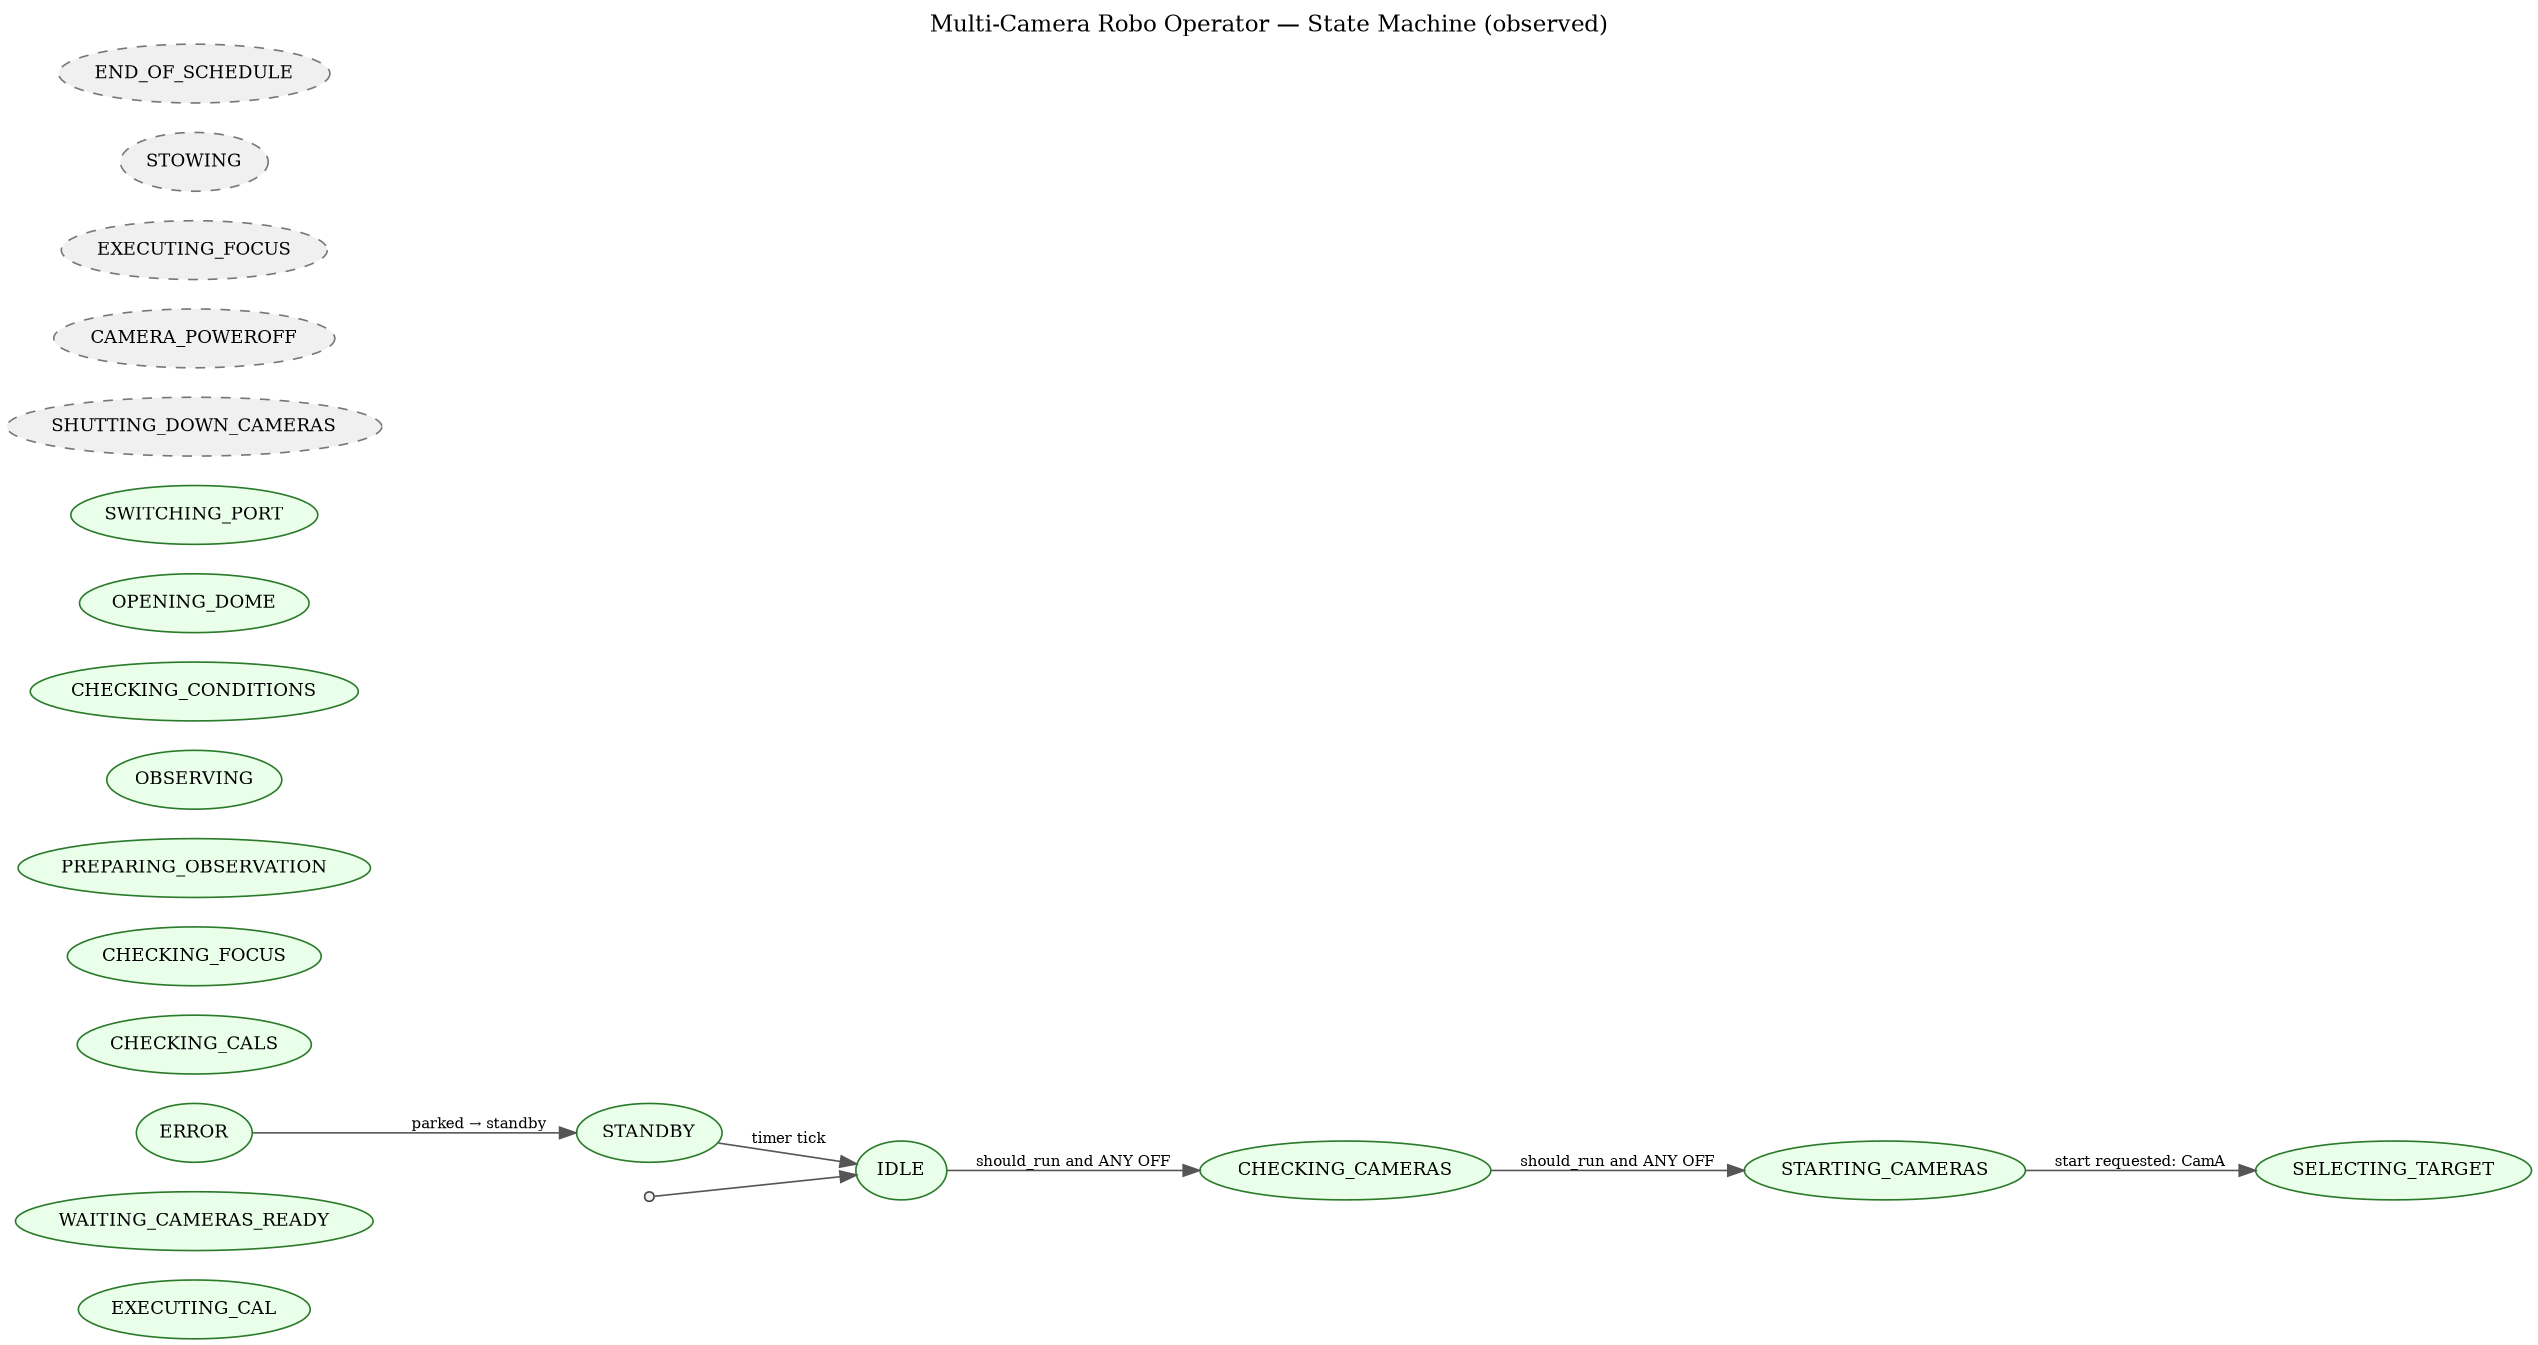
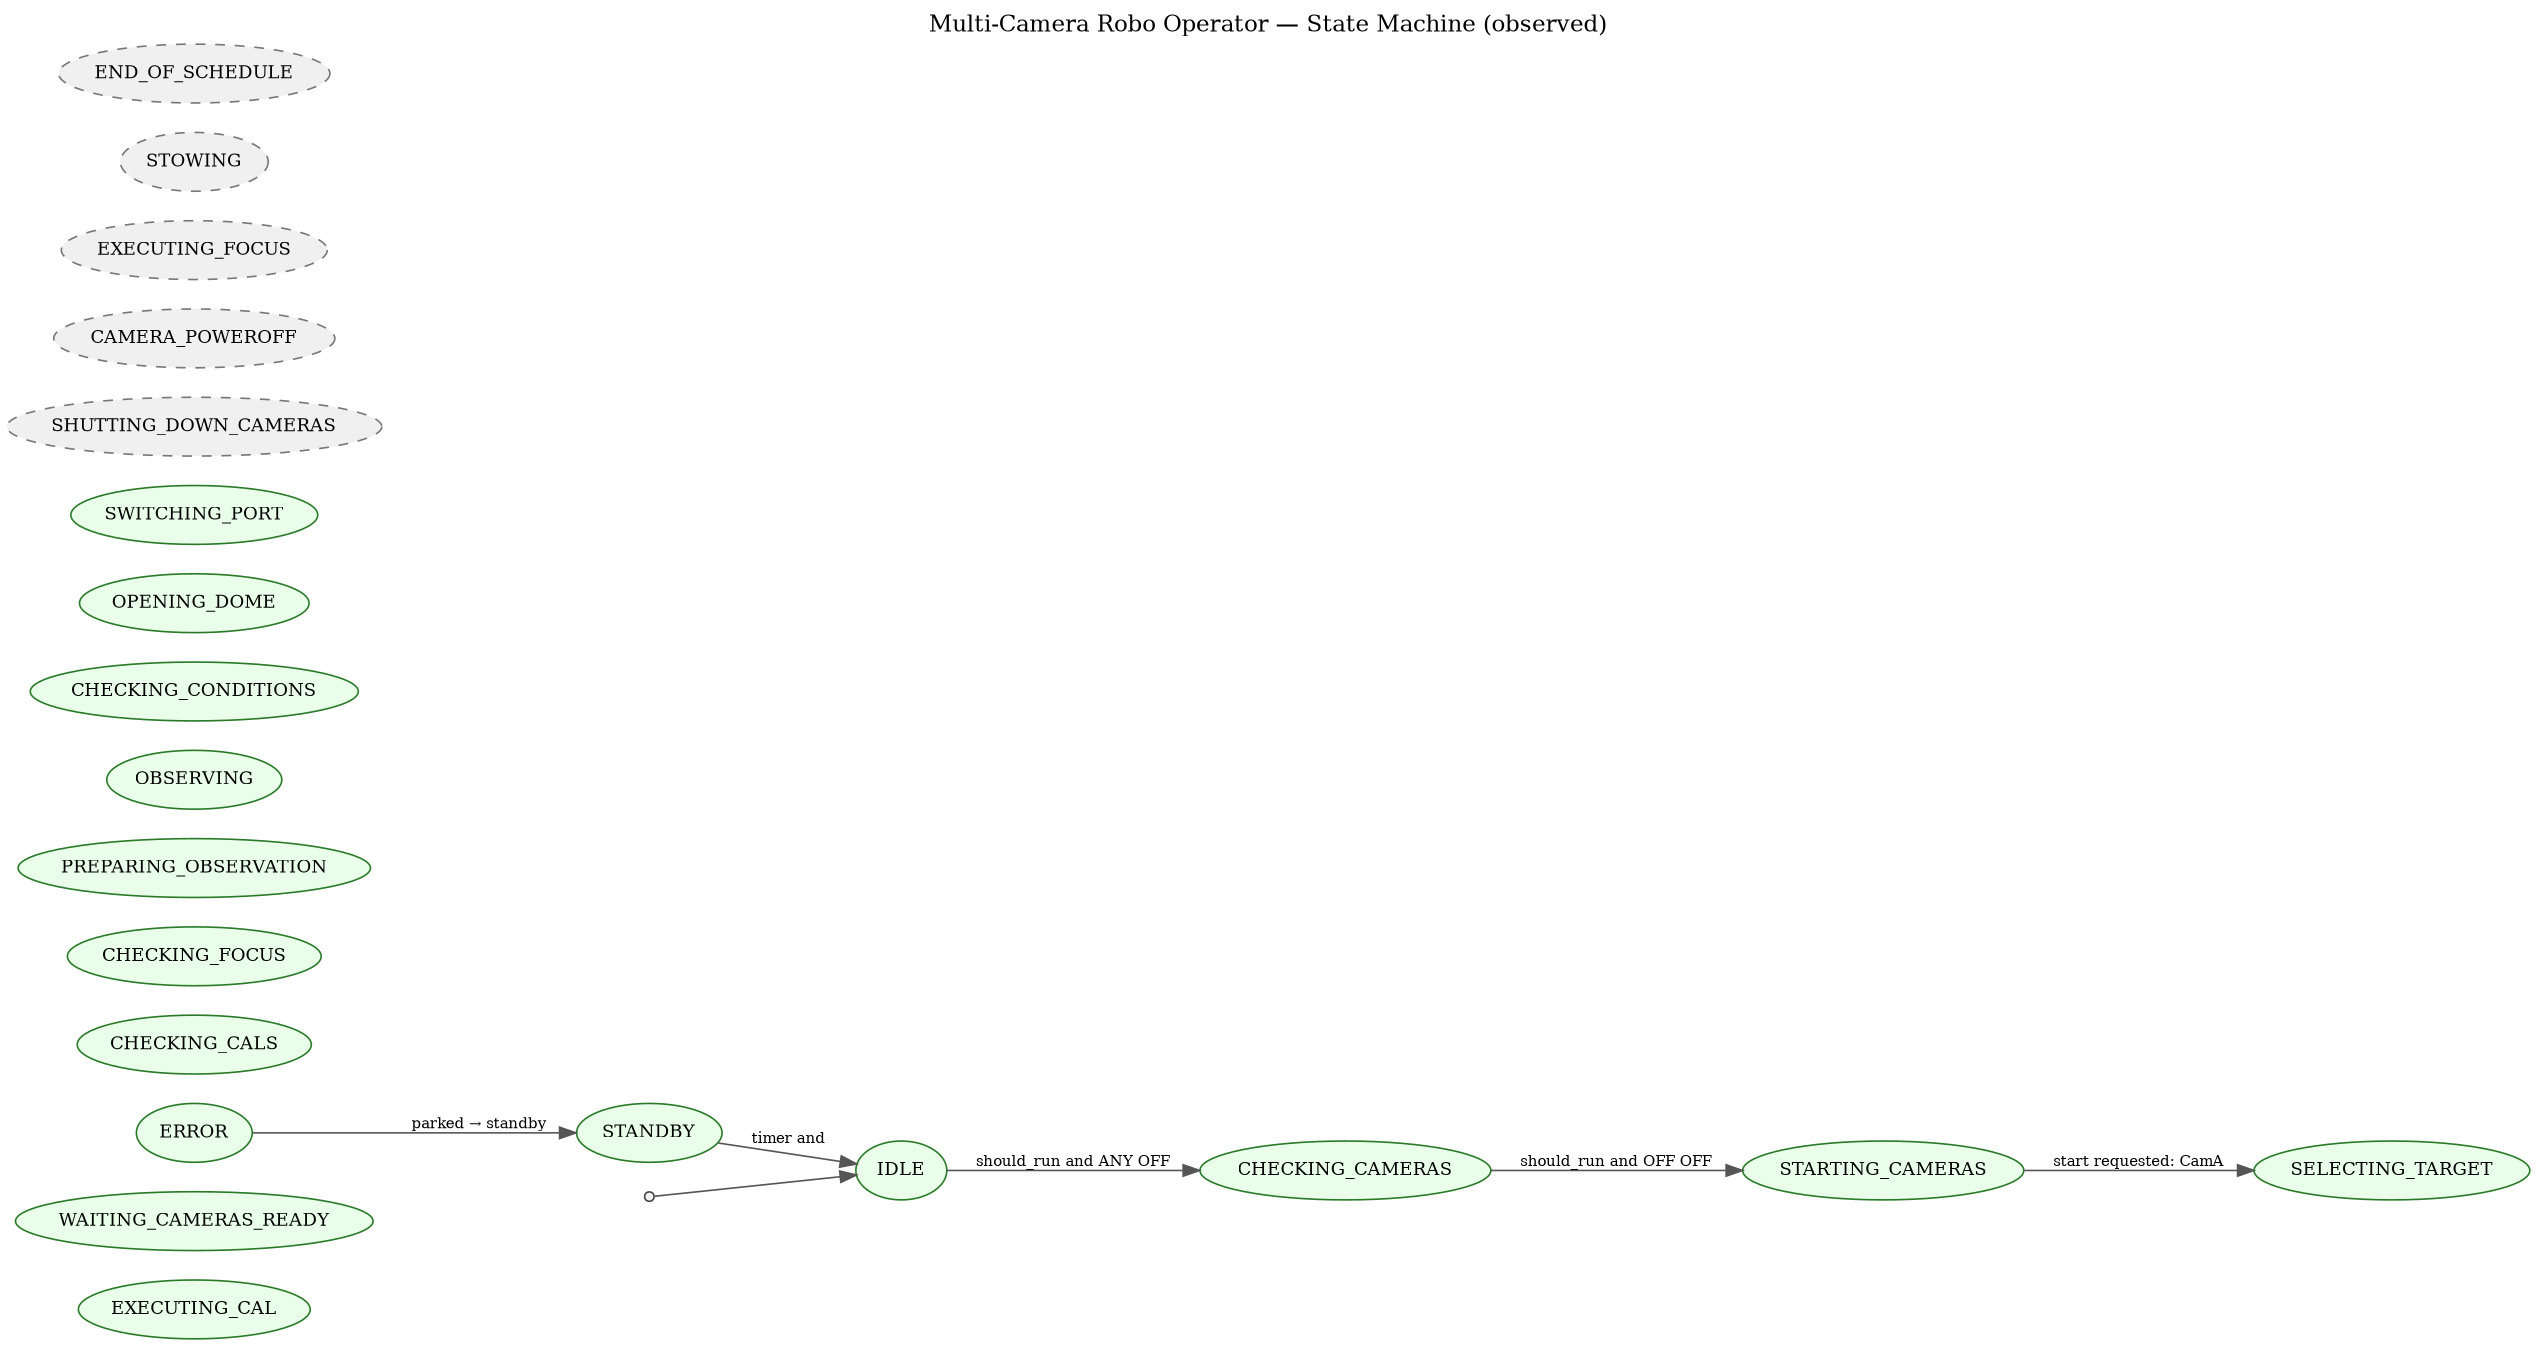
(789, 1139) -> (789, 1139)
(1618, 1162) -> (1617, 1162)
